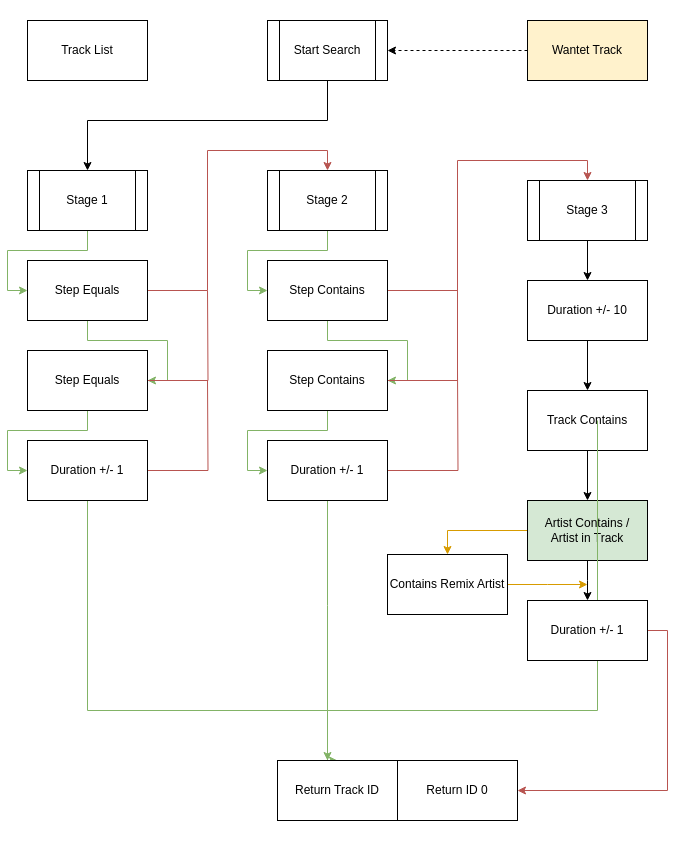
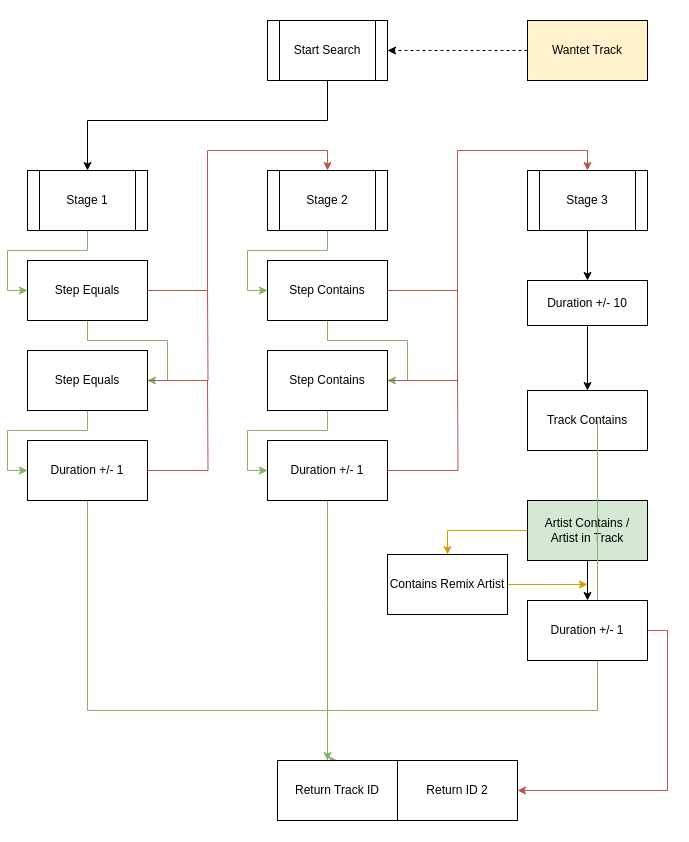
(88, 51) -> none
(588, 211) -> (588, 201)
(588, 311) -> (588, 303)
(588, 472) -> none
(458, 791) -> (458, 791)
